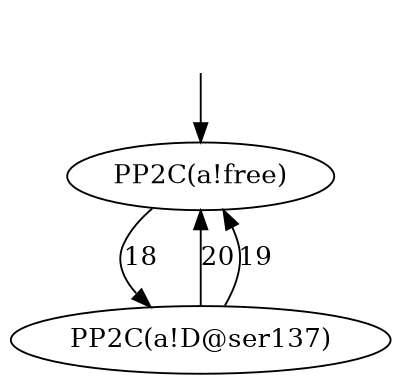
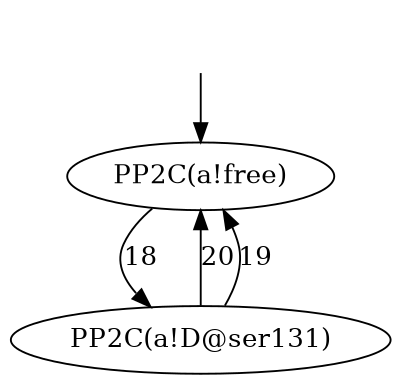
(201, 340) -> (201, 340)
